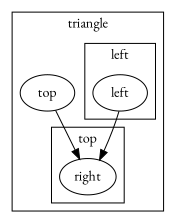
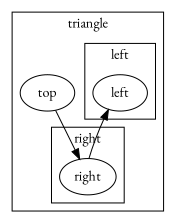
(111, 134) -> (96, 138)
(88, 139) -> (88, 139)
